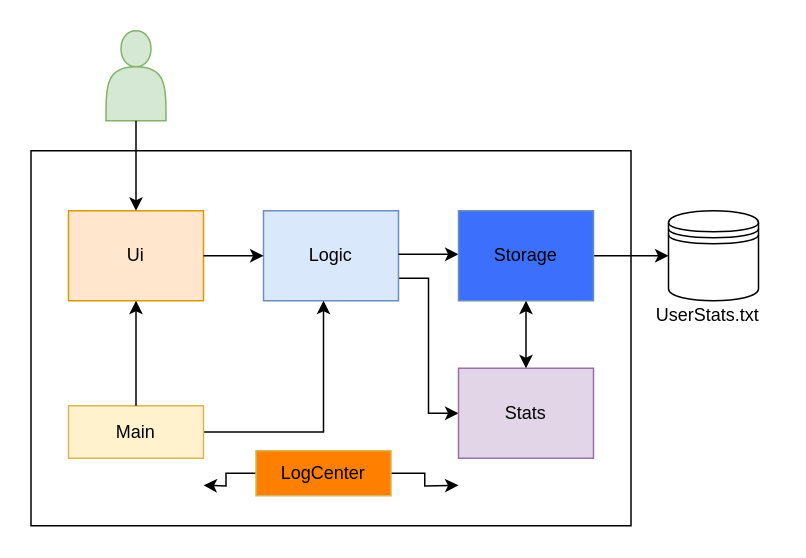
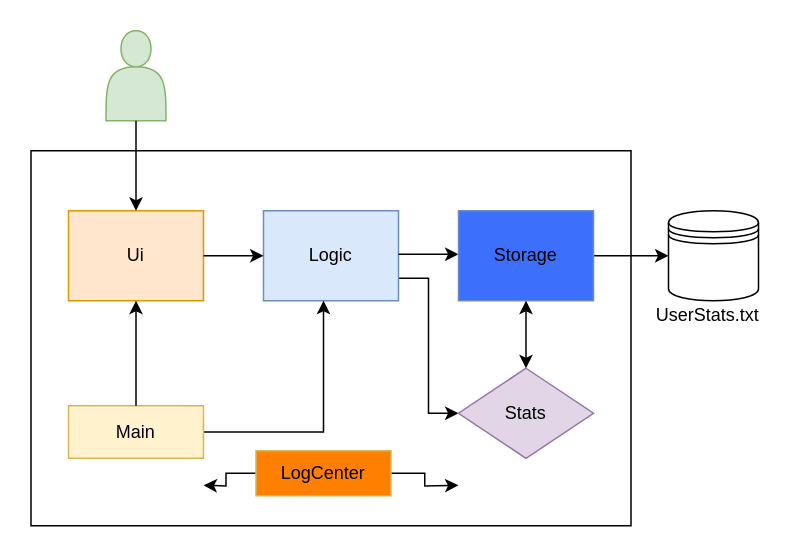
(526, 413) -> (526, 413)
